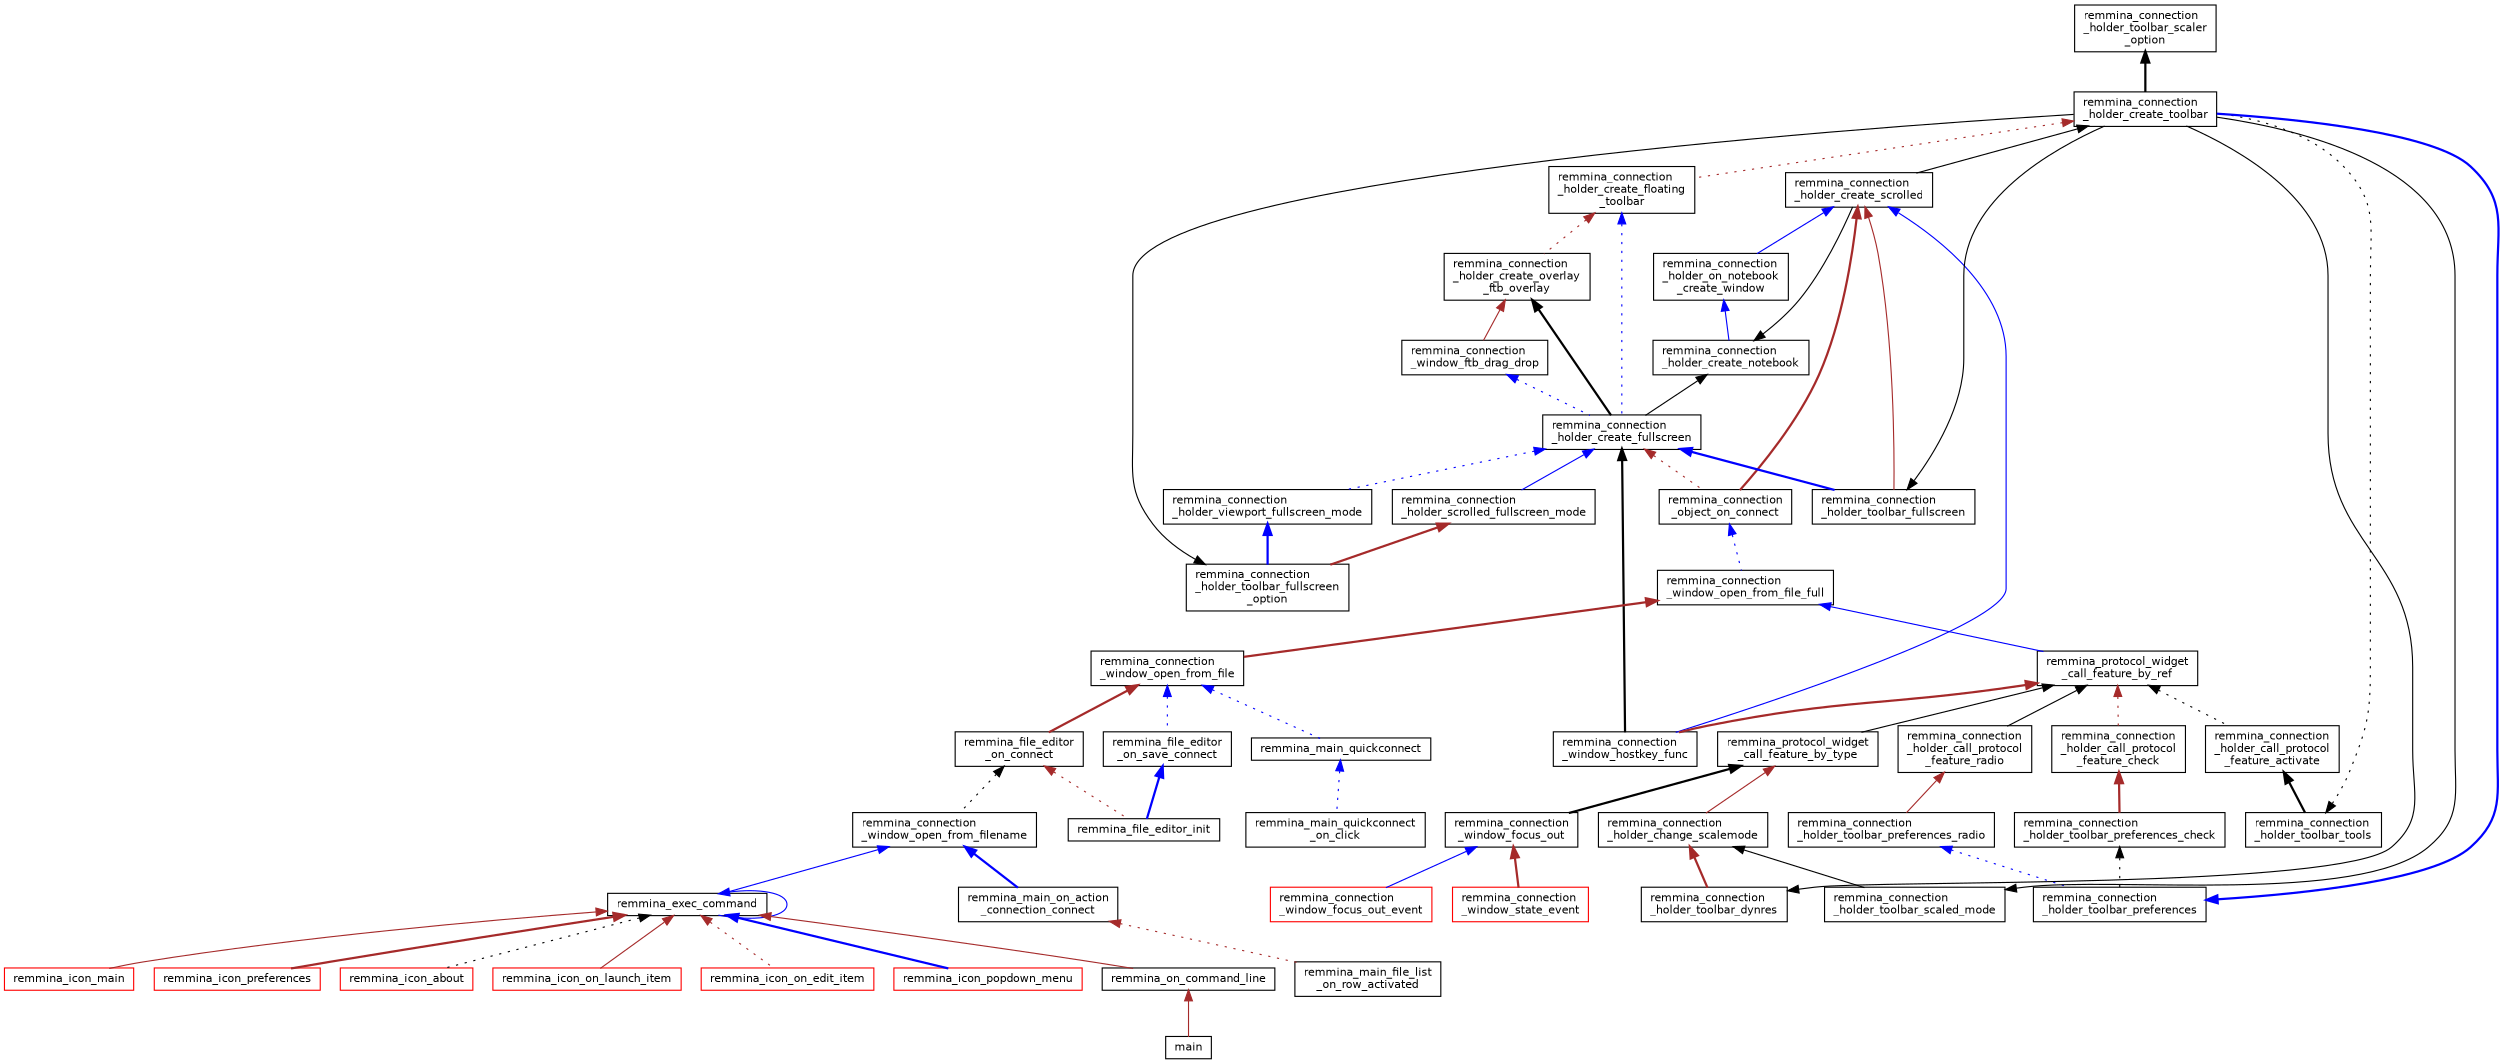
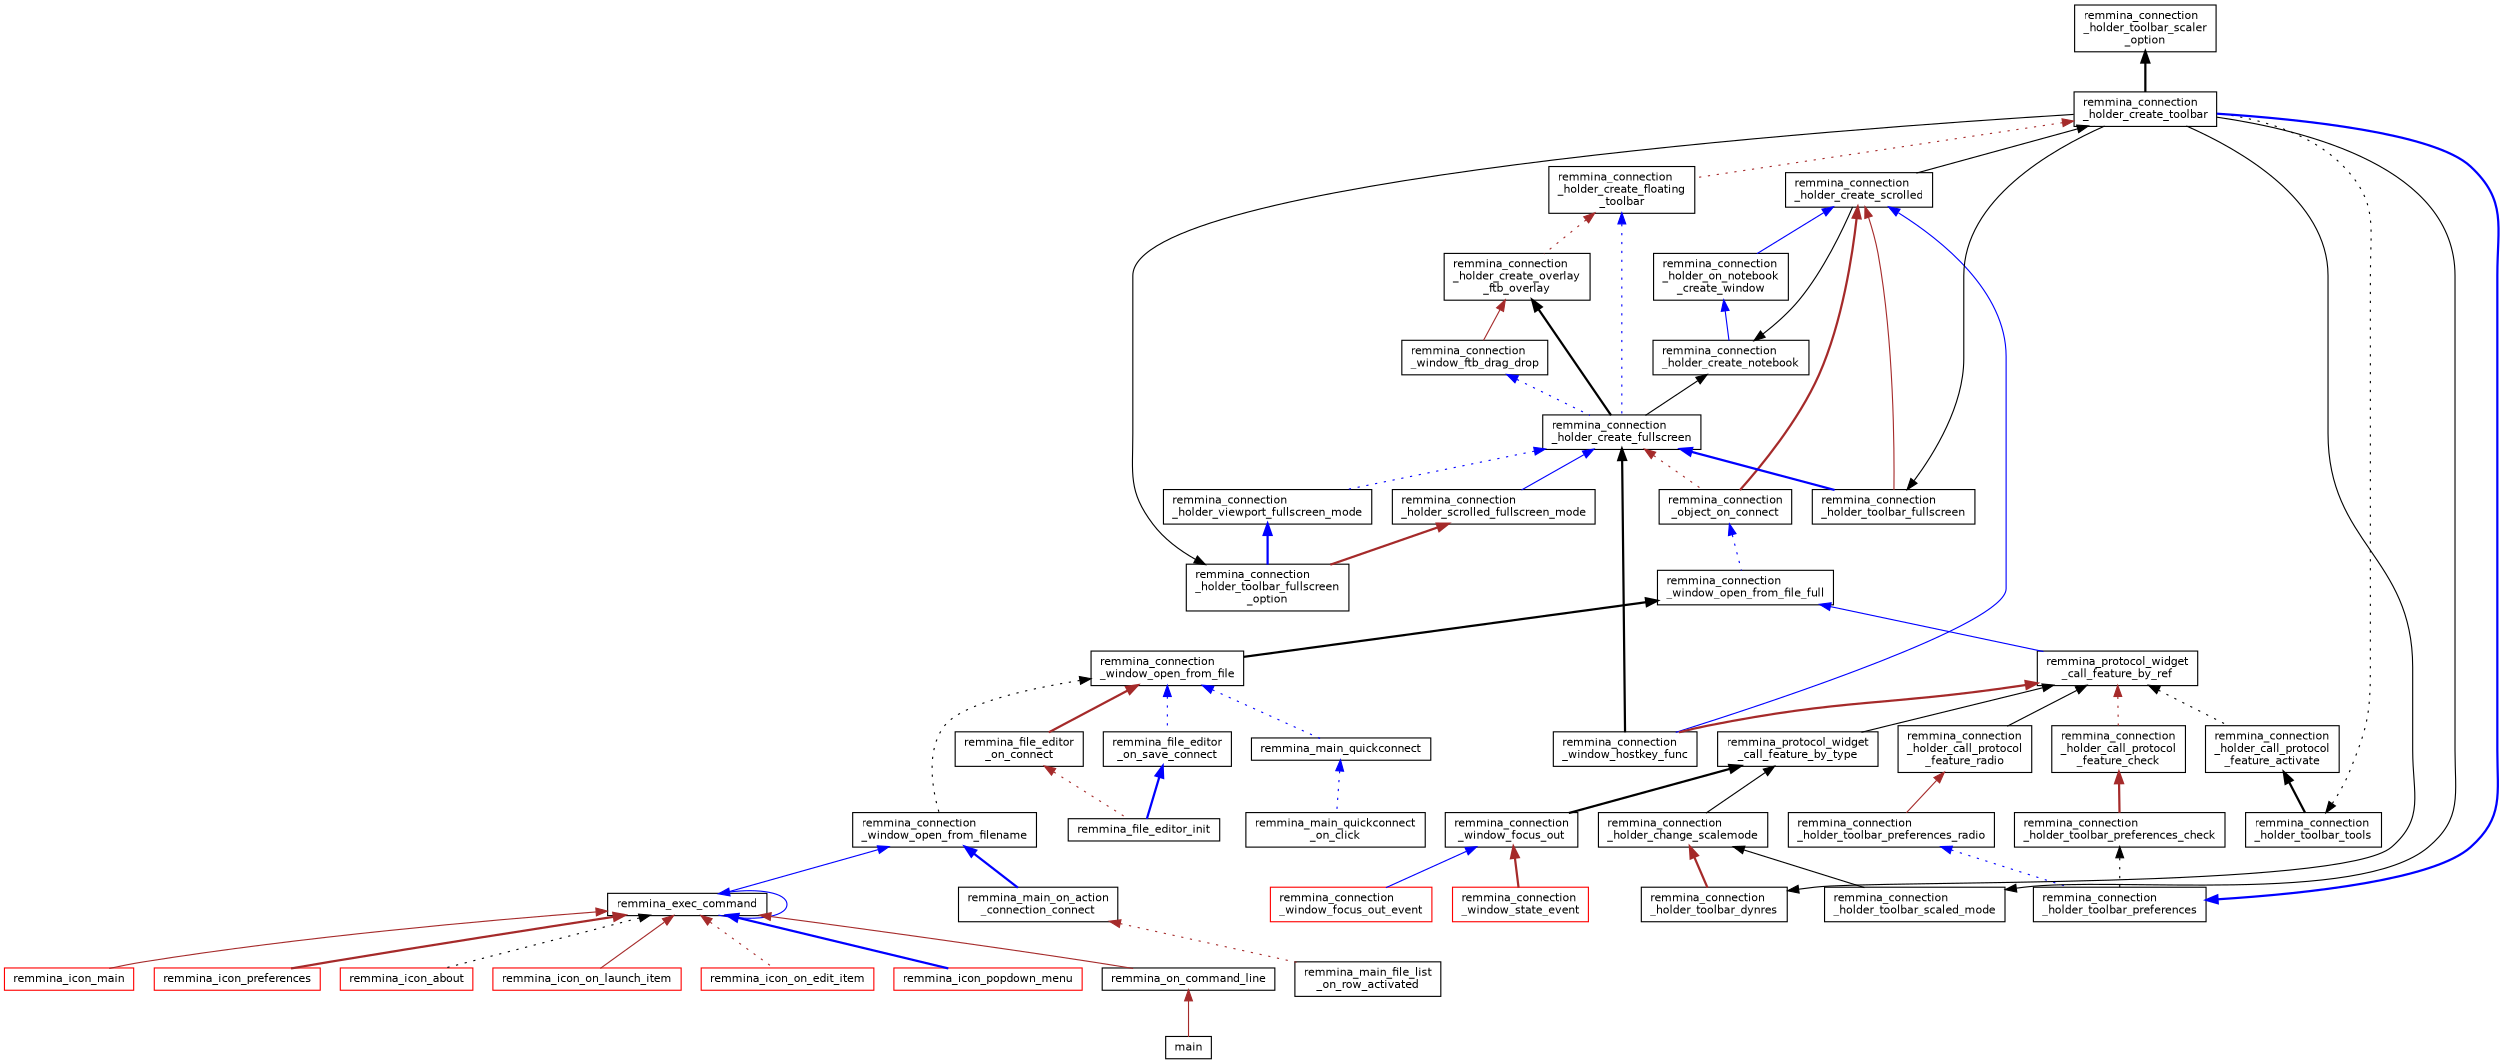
(1445, 630) -> (1445, 630)
(1736, 793) -> (1736, 793)
(978, 794) -> (966, 710)
